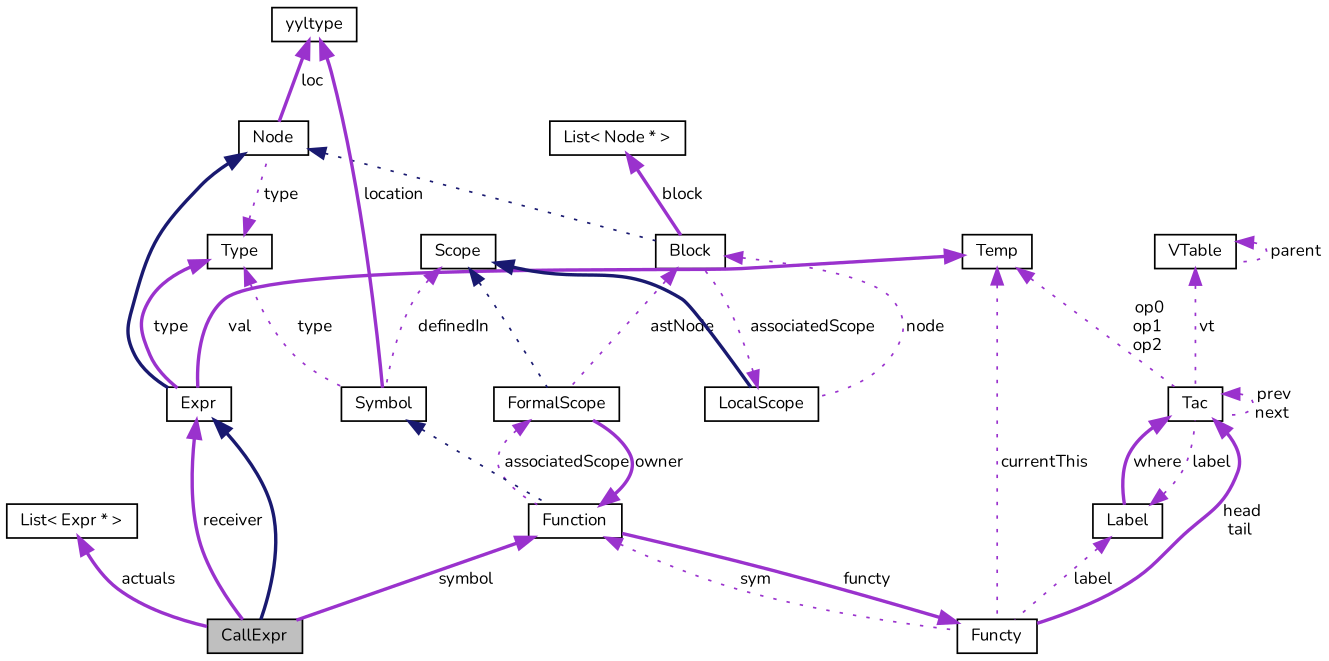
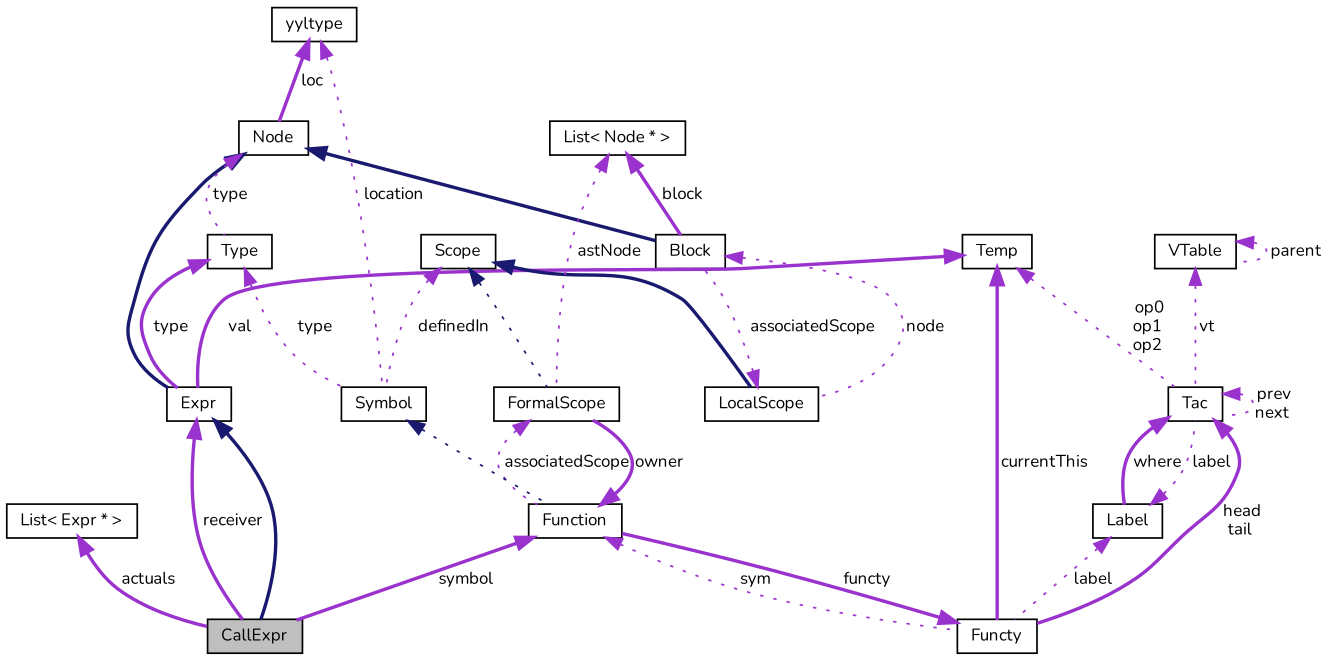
(259, 187) -> (206, 199)
(490, 197) -> (490, 197)
(362, 221) -> (362, 221)
(618, 334) -> (563, 287)
(997, 452) -> (997, 452)
